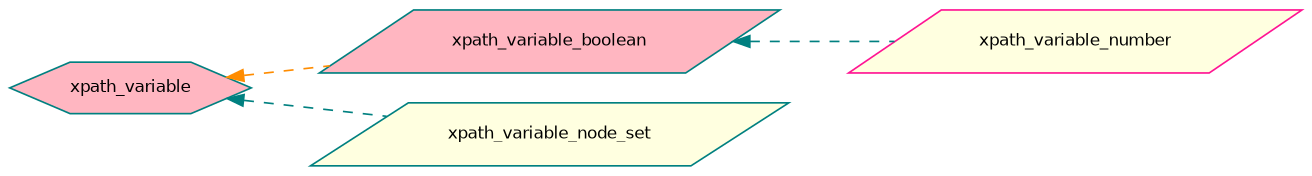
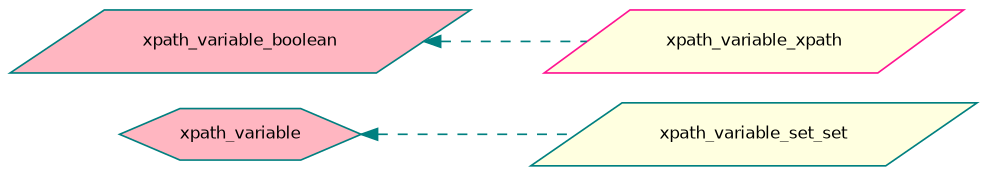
(1075, 41) -> (754, 41)
(287, 71) -> none
(550, 134) -> (754, 134)
